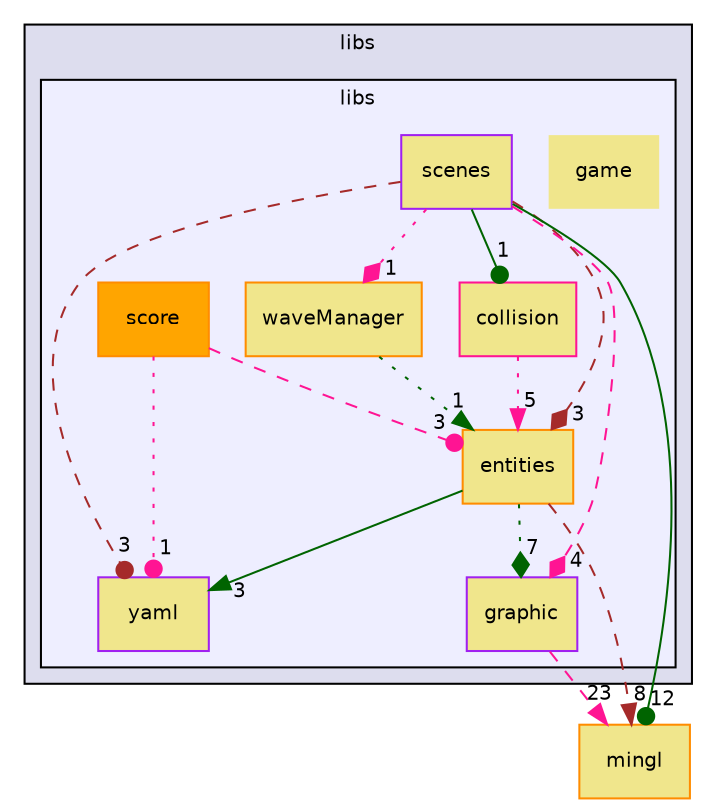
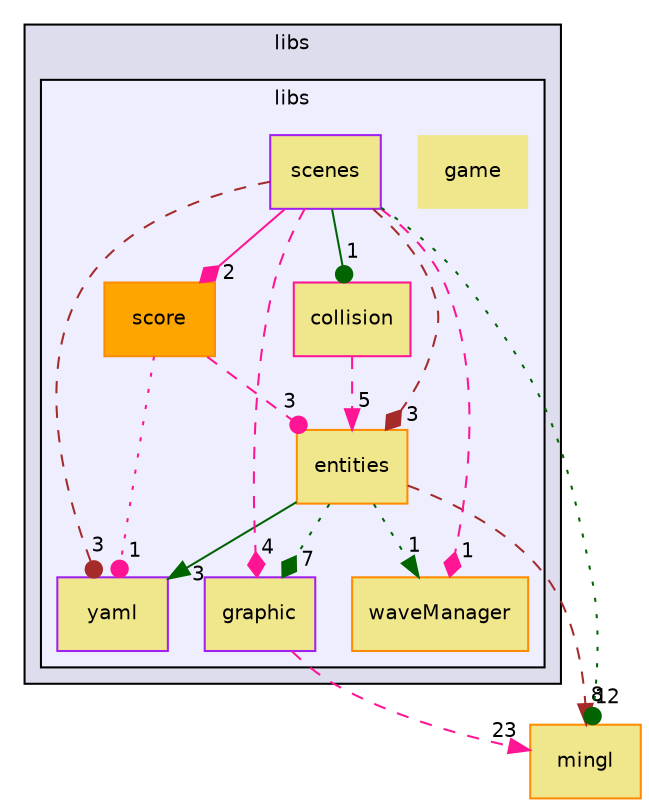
(403, 236) -> (466, 367)
none -> (252, 238)
(518, 383) -> (352, 383)
(418, 387) -> (391, 532)
(661, 397) -> (529, 377)
